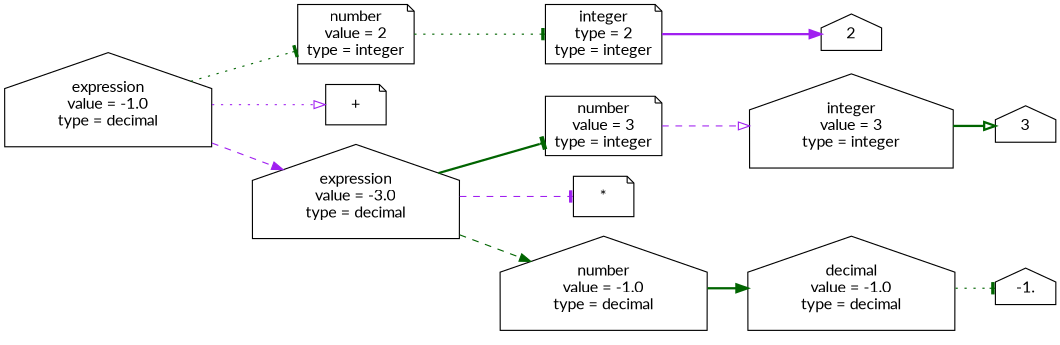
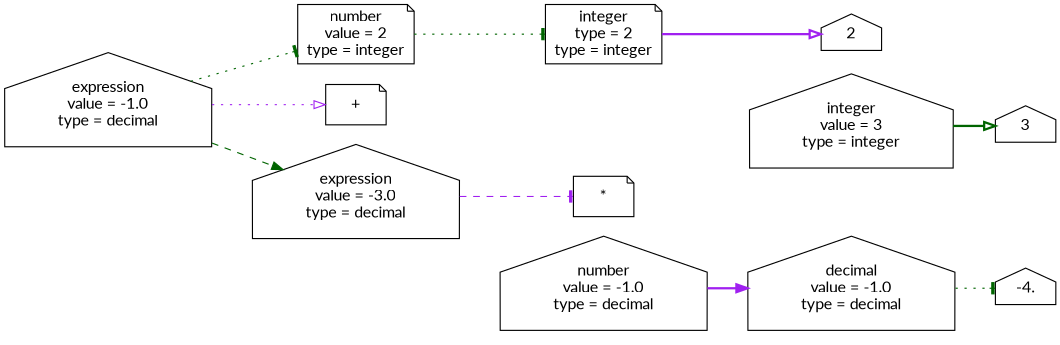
(736, 34) -> (736, 34)
(604, 126) -> none
(242, 154) -> (242, 154)
(490, 246) -> none
(722, 288) -> (722, 288)
(1026, 288) -> (1026, 288)
